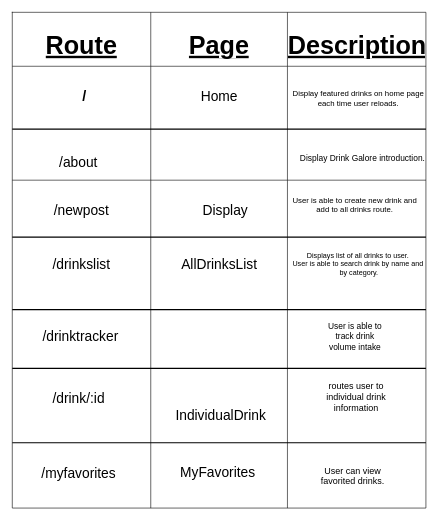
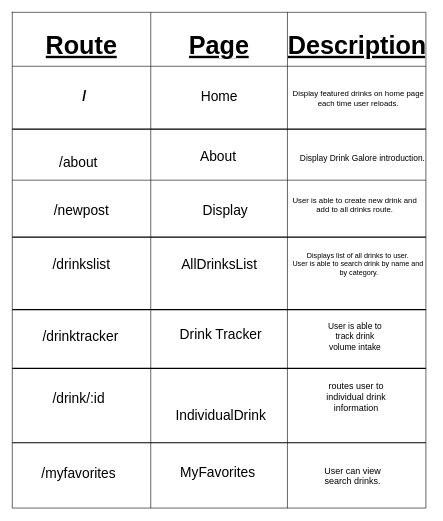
none -> (219, 156)
none -> (221, 335)
(353, 476) -> (353, 476)
